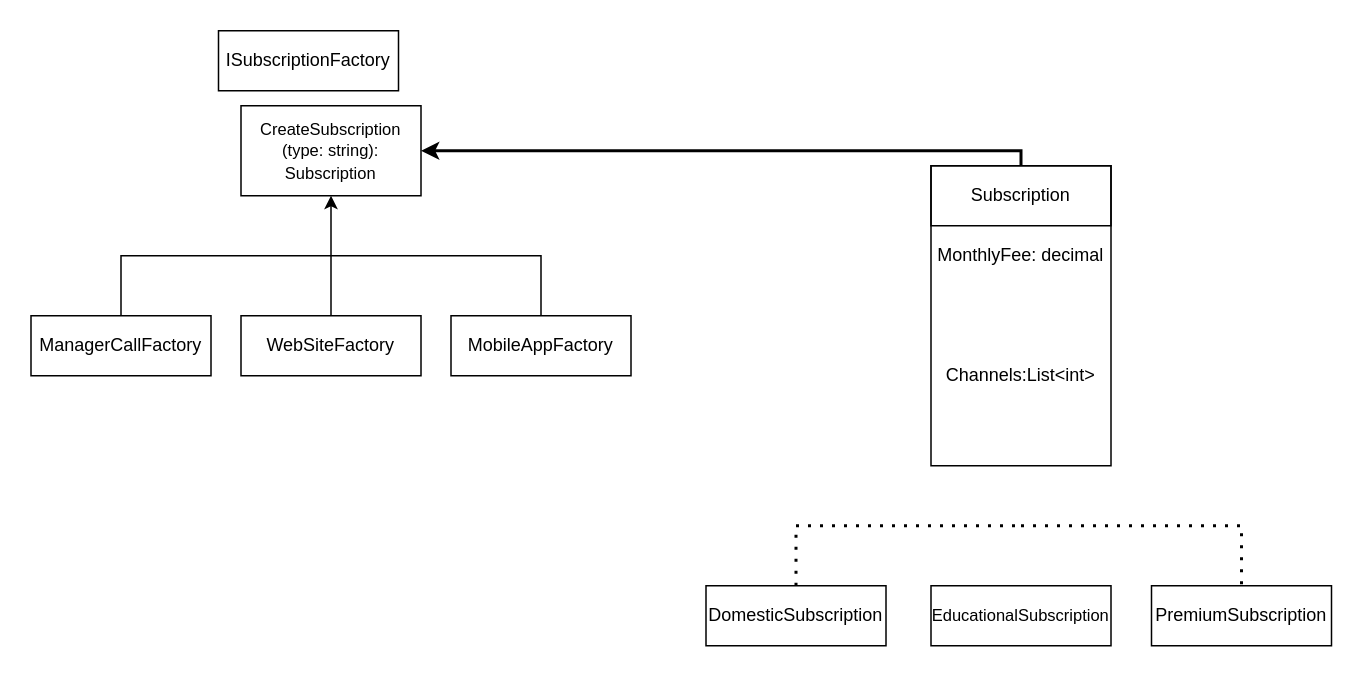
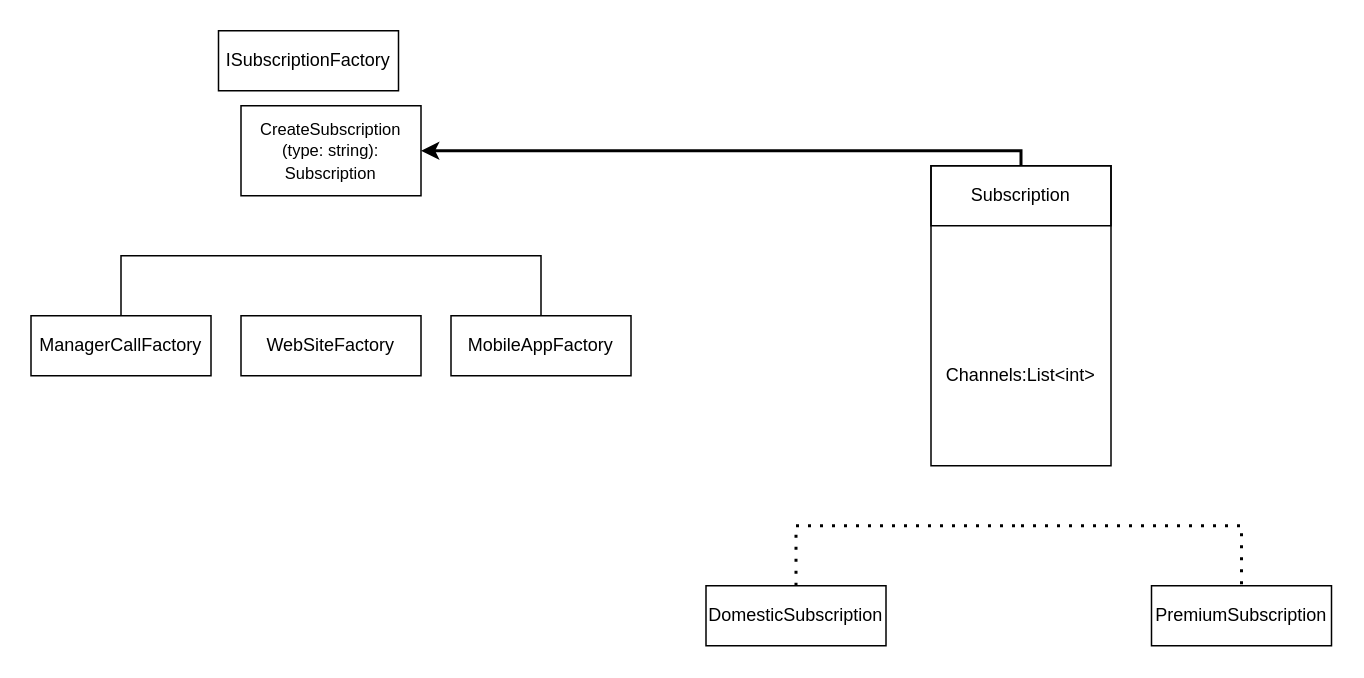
(1021, 256) -> none
(331, 261) -> none
(1021, 616) -> none
